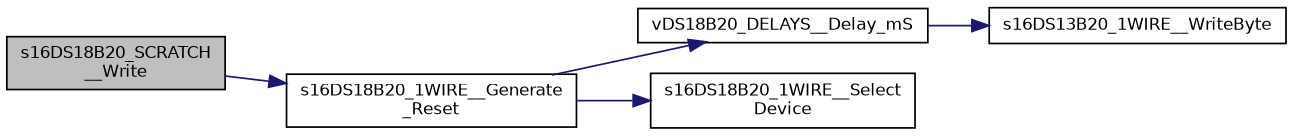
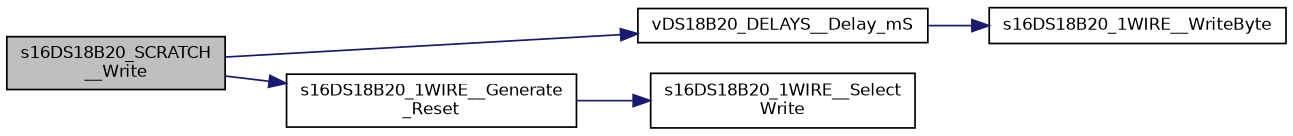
(1138, 26) -> (1138, 26)
(621, 60) -> (423, 46)
(783, 101) -> (783, 101)
